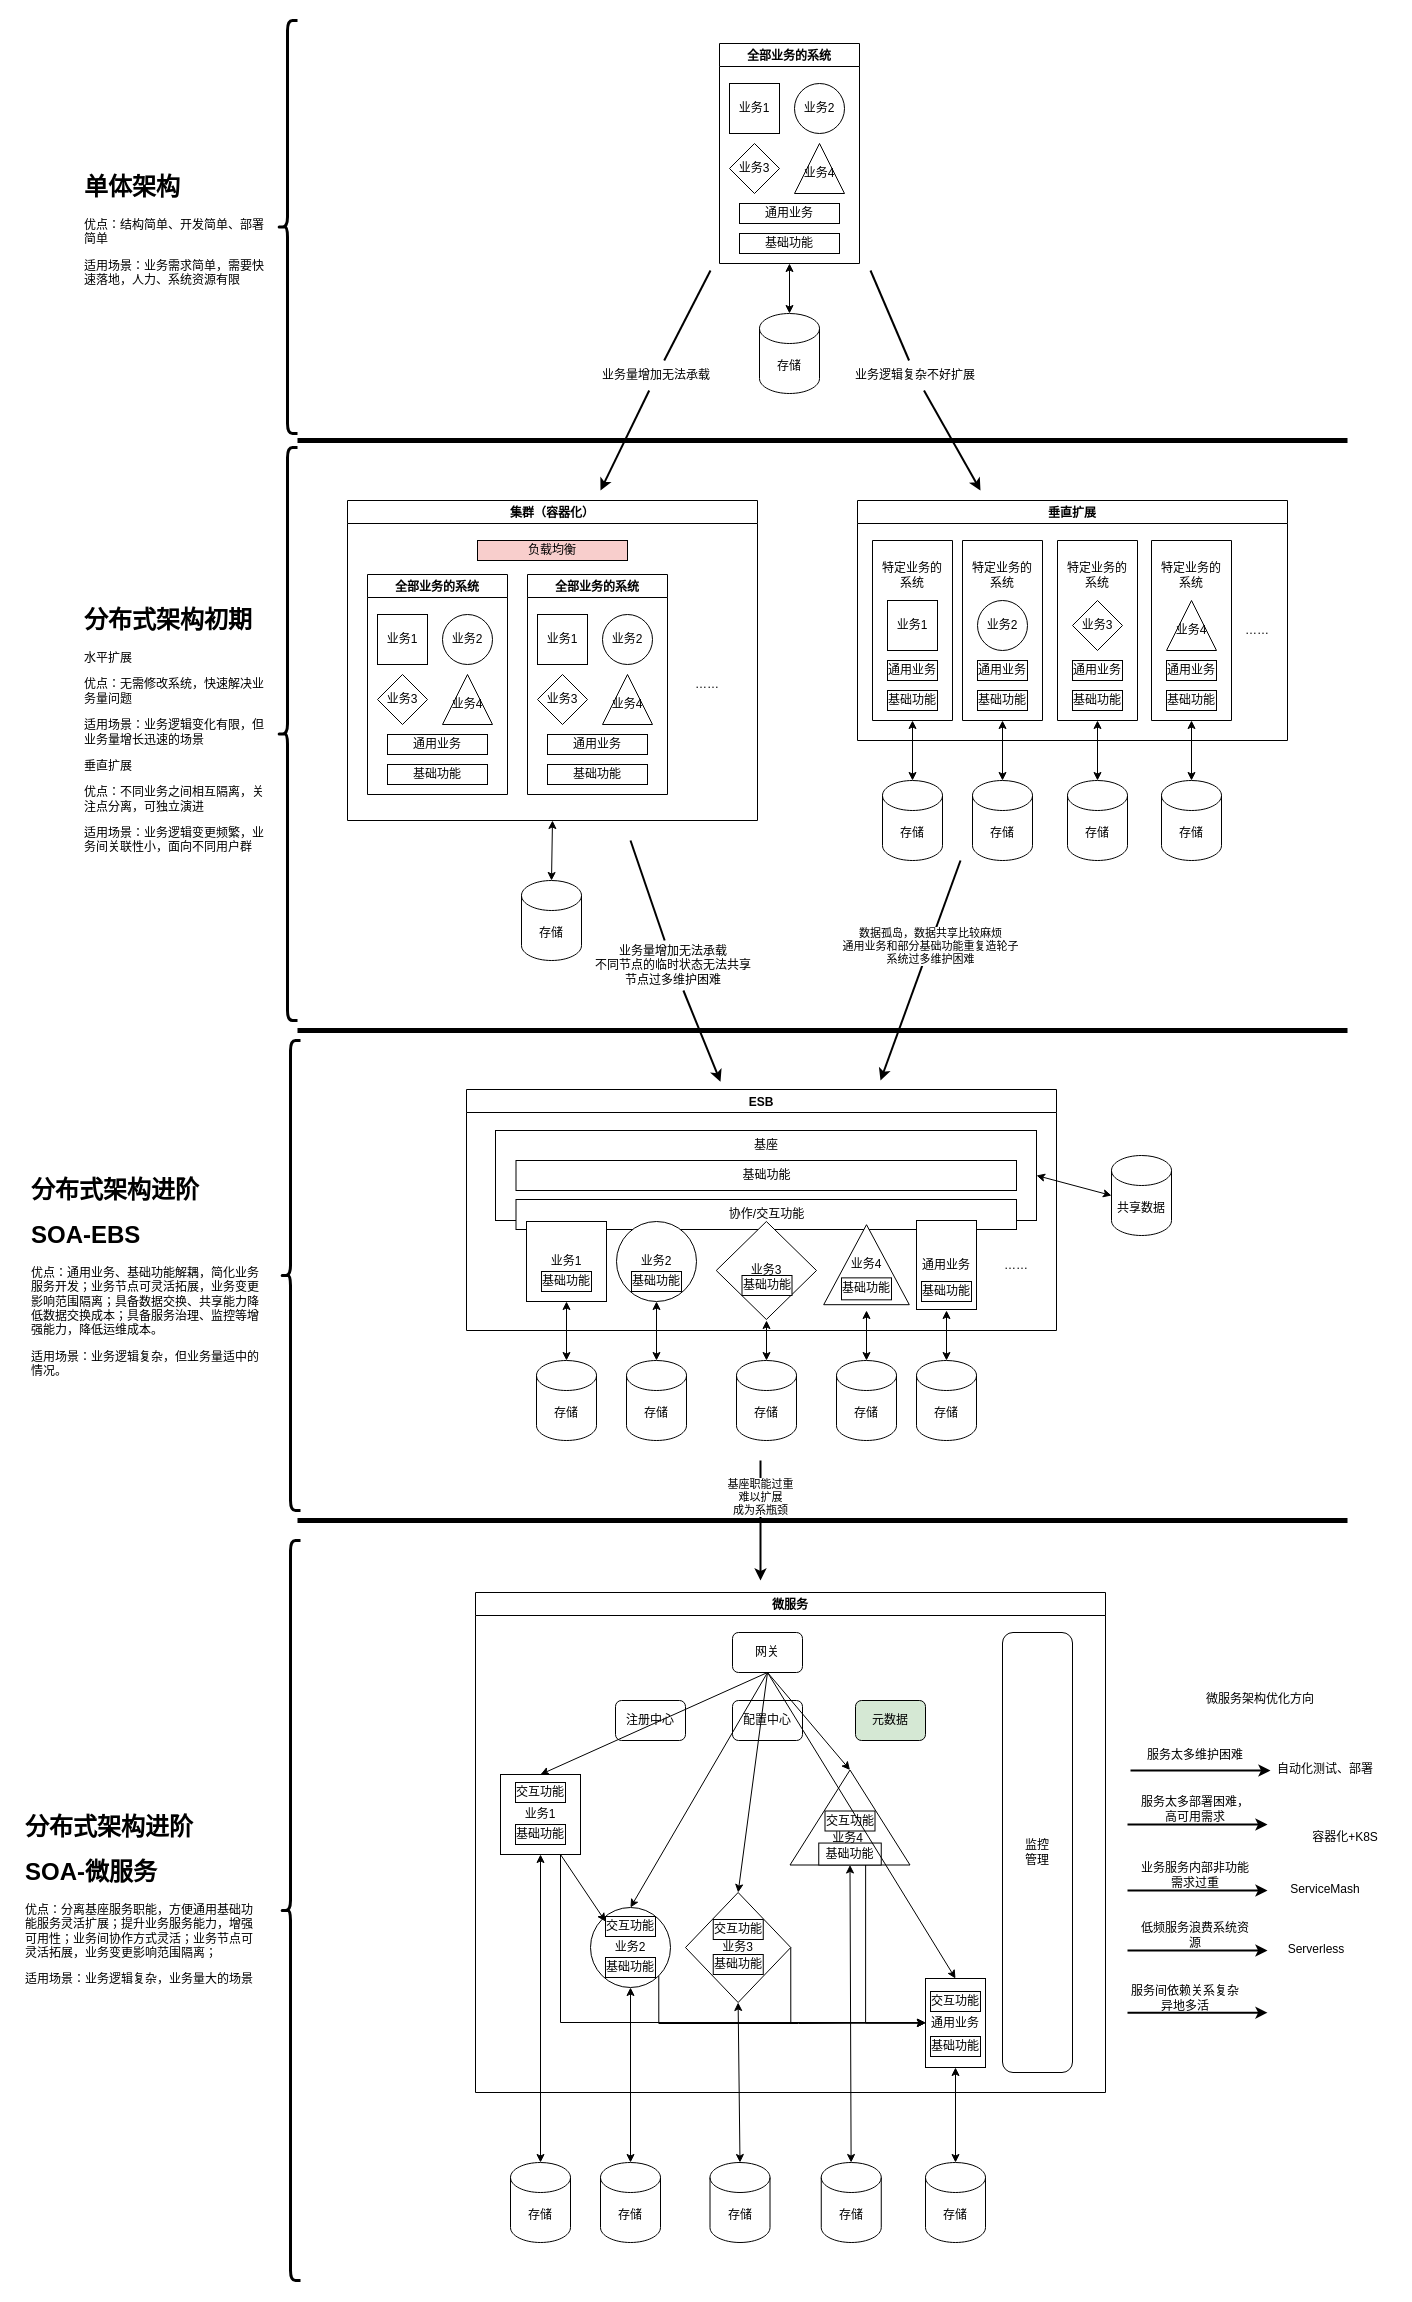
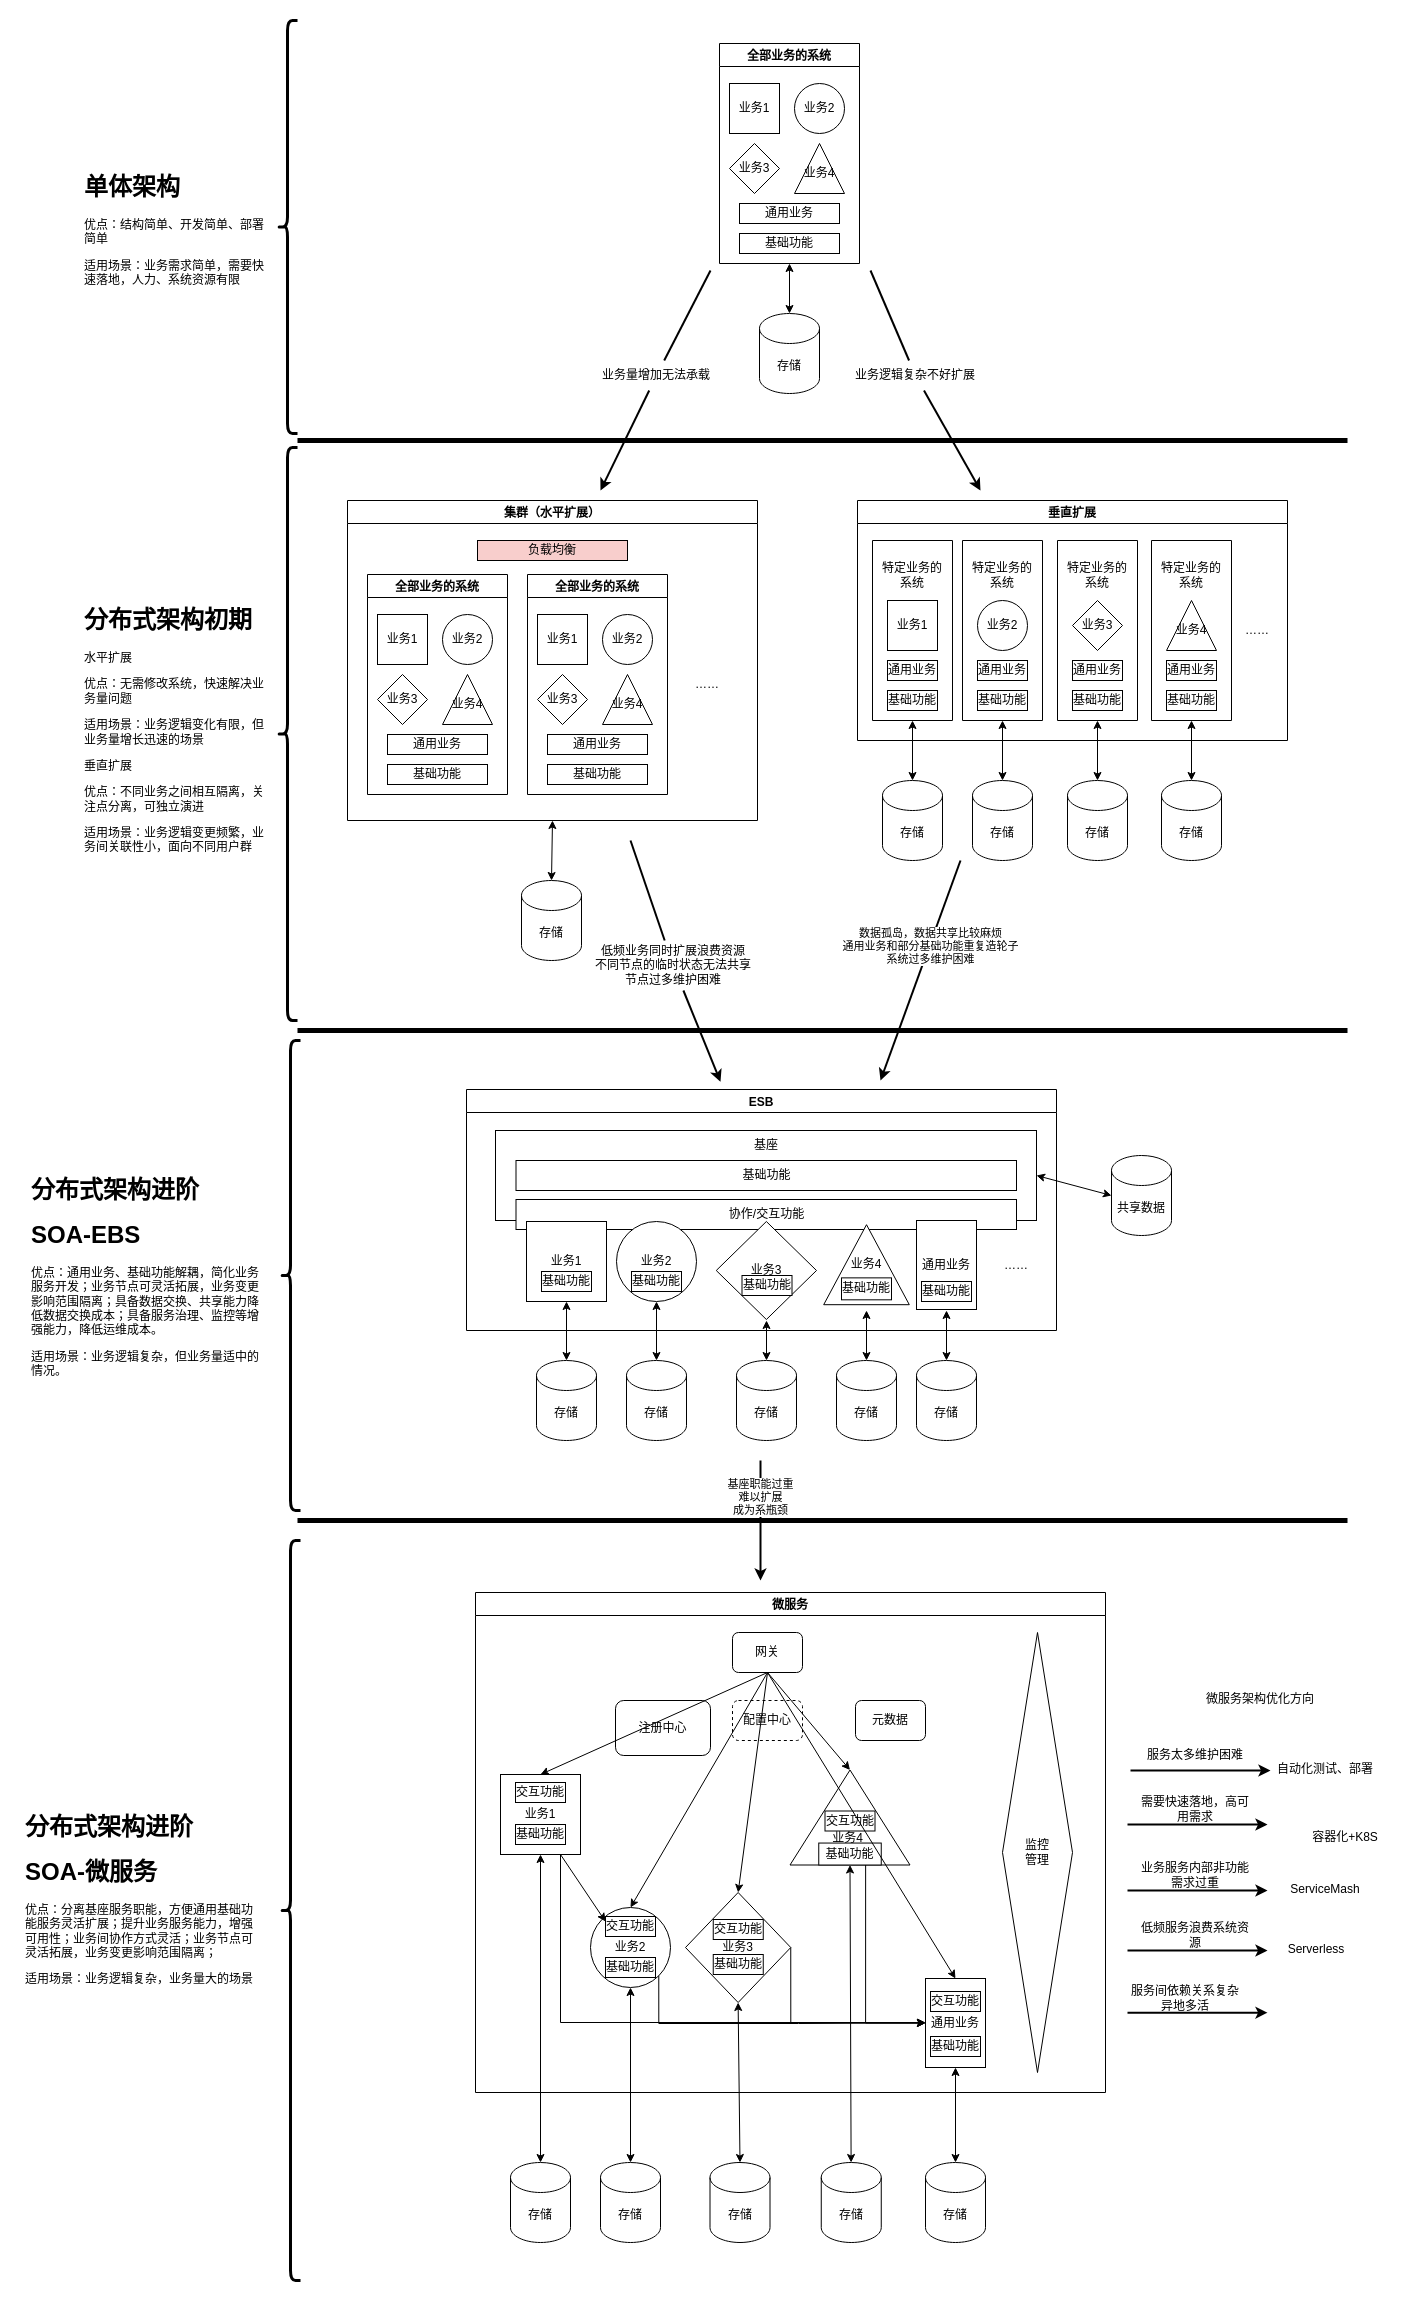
(552, 513) -> (552, 513)
(674, 966) -> (674, 966)
(651, 1721) -> (663, 1728)
(768, 1721) -> (768, 1721)
(891, 1721) -> (891, 1721)
(1196, 1810) -> (1196, 1810)
(1038, 1853) -> (1038, 1853)
